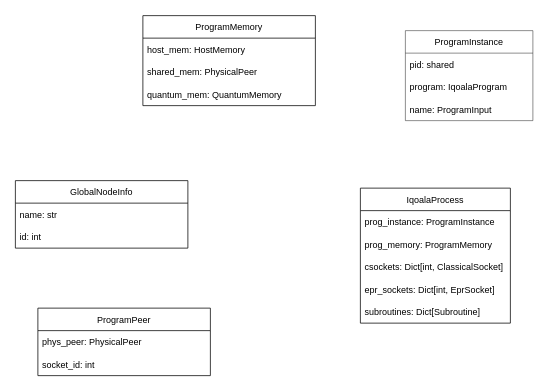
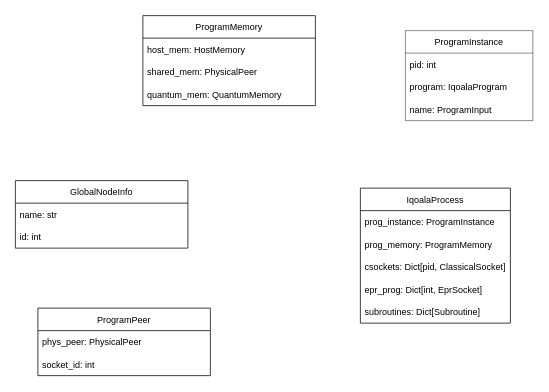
(434, 65) -> (425, 65)
(445, 267) -> (445, 267)
(441, 290) -> (433, 290)
